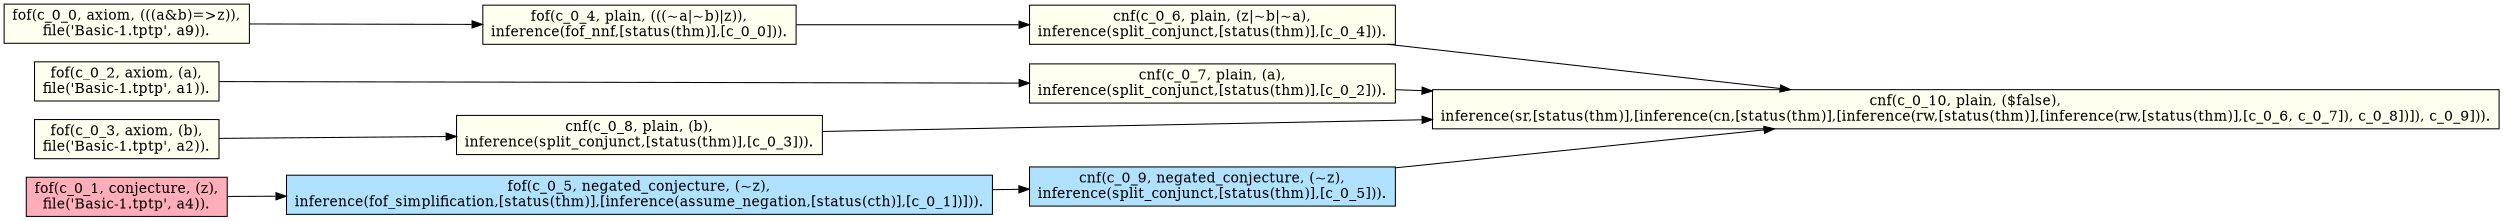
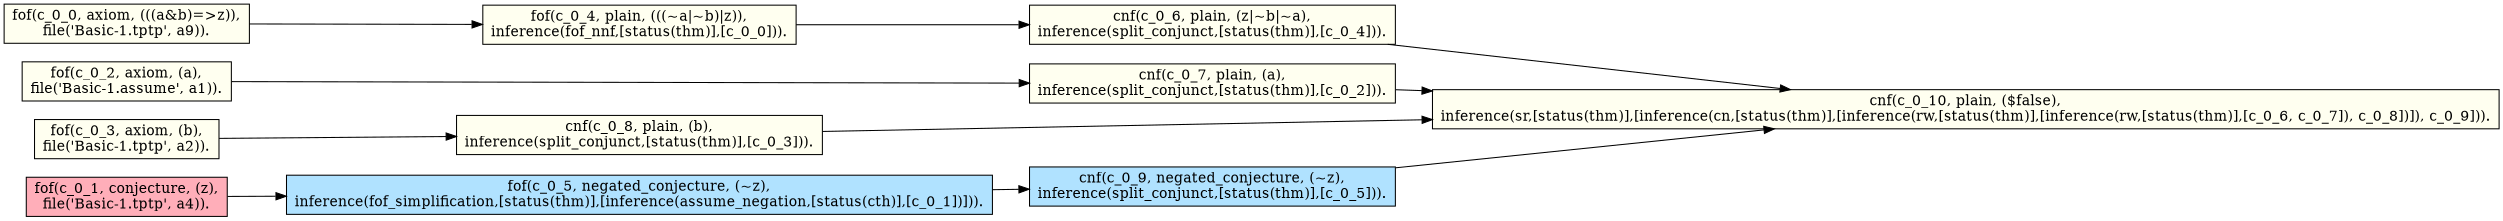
(127, 81) -> (127, 81)
